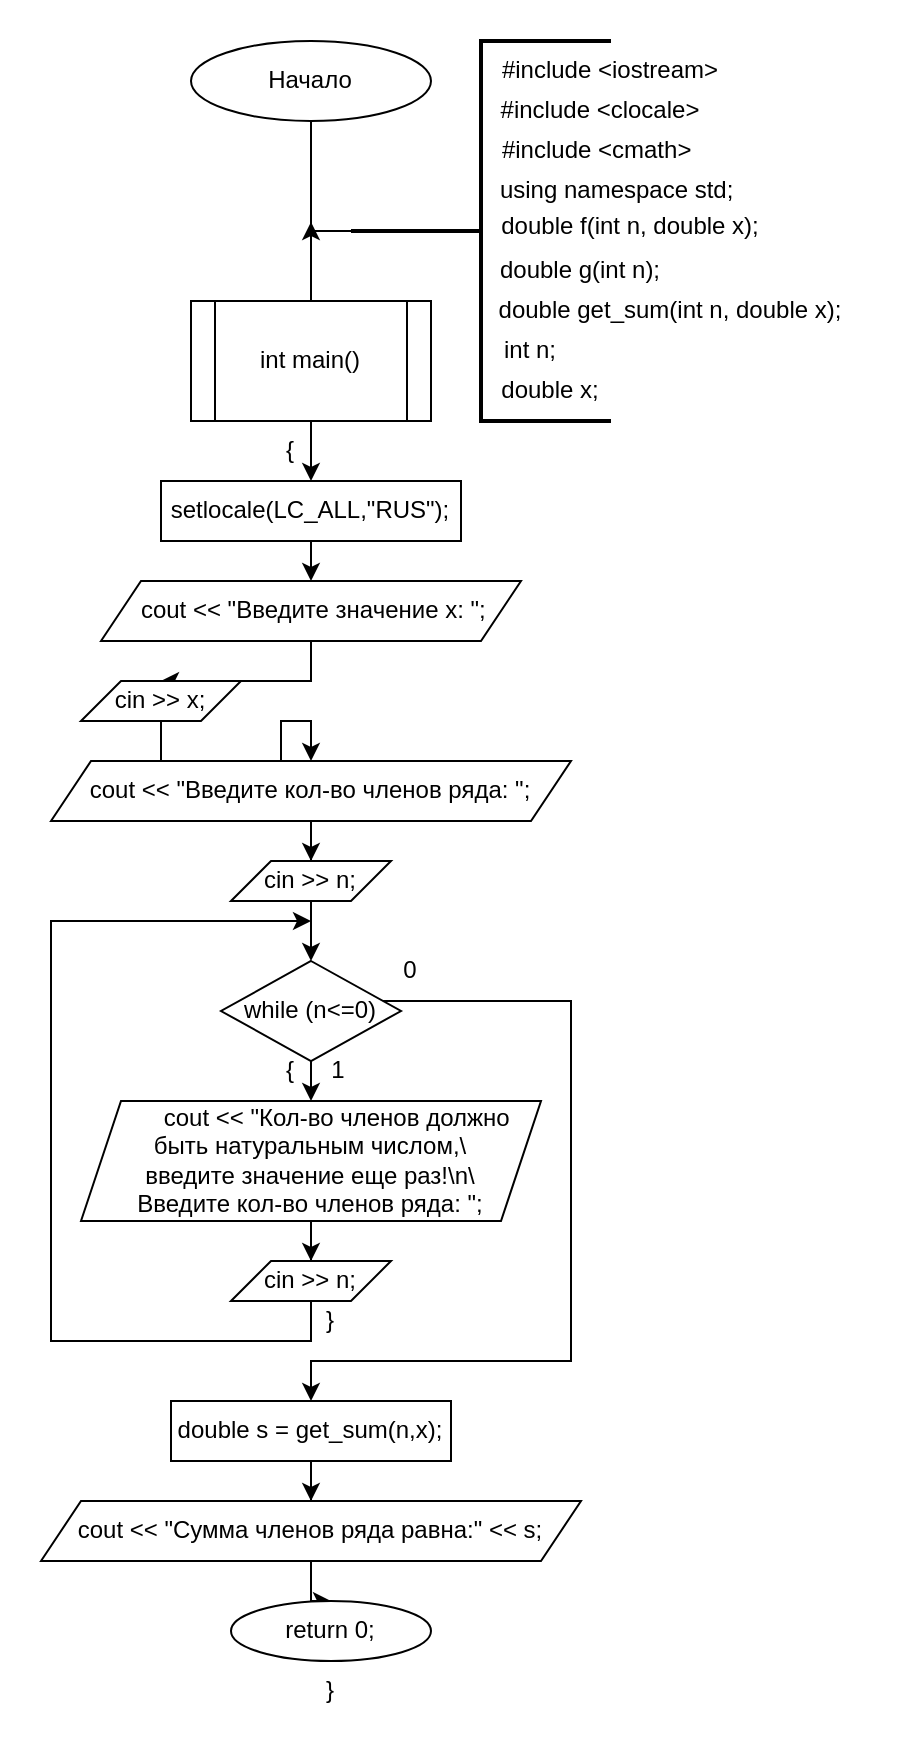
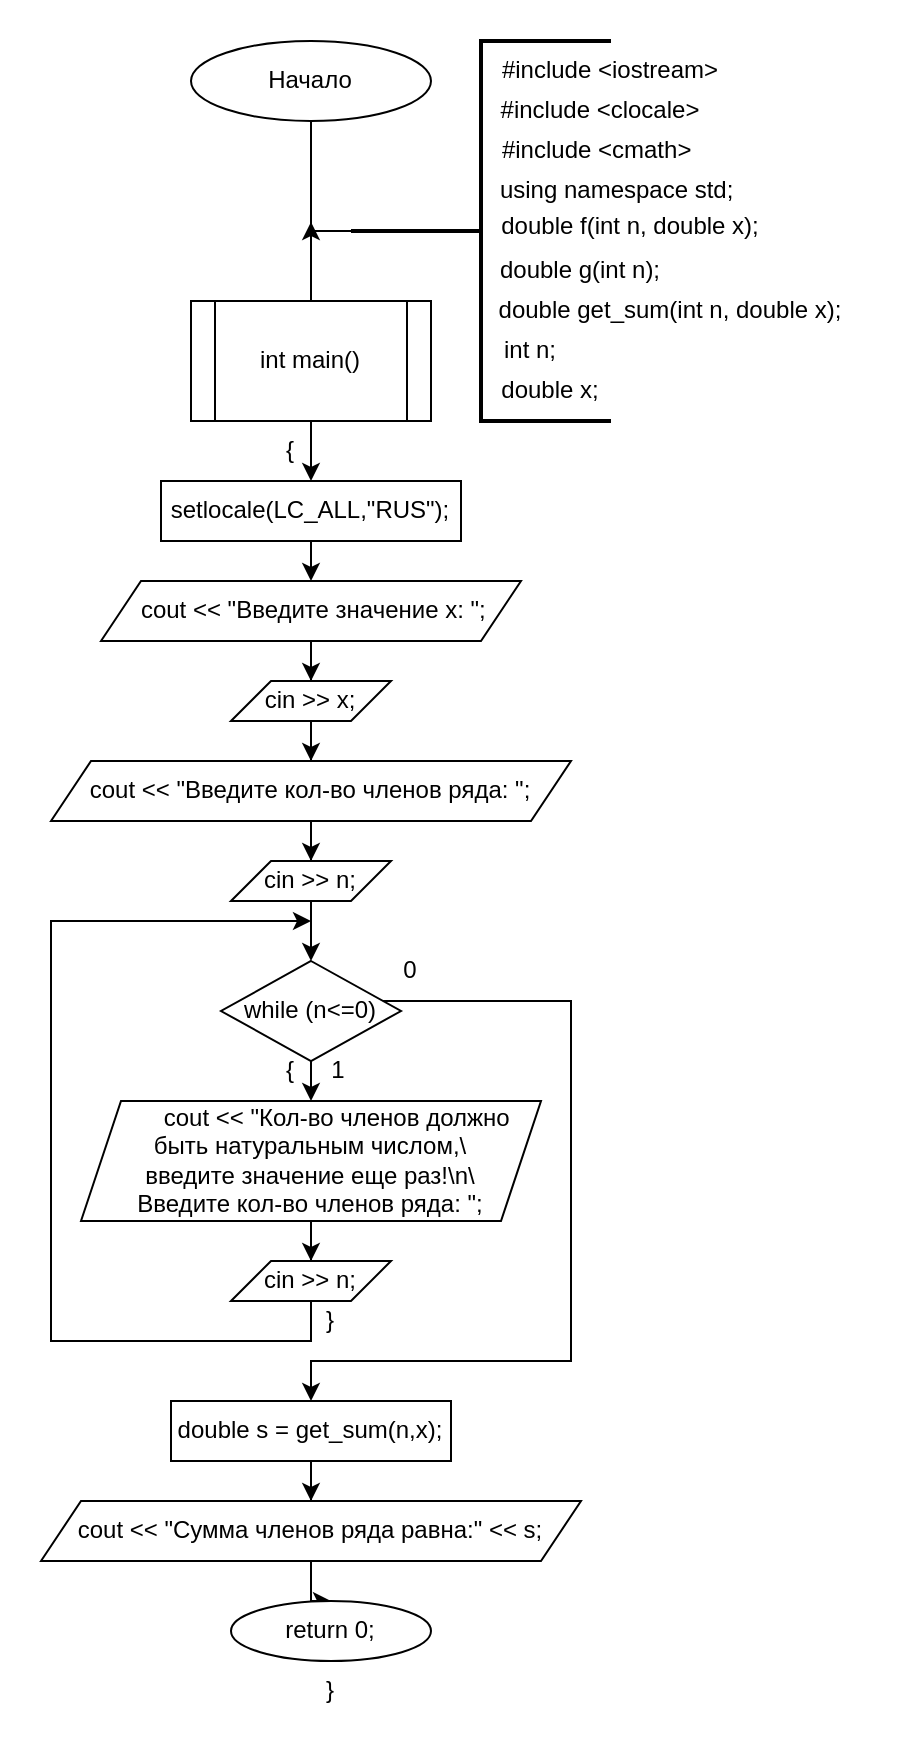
(161, 701) -> (311, 701)
